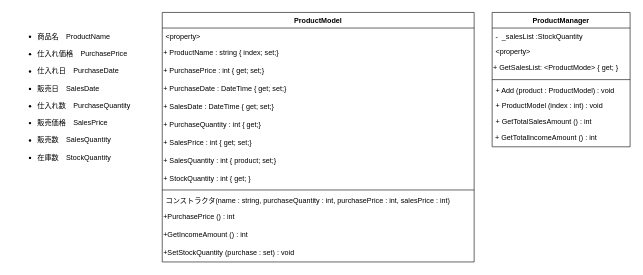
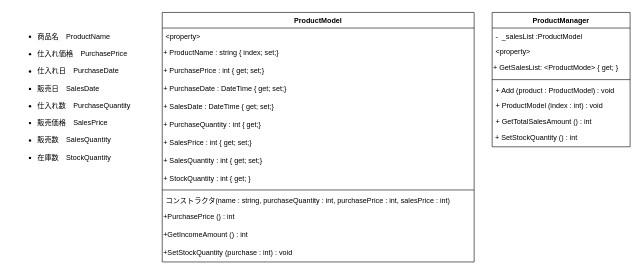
(546, 36) -> (544, 36)
(549, 138) -> (541, 138)
(230, 161) -> (222, 161)
(239, 253) -> (238, 253)
